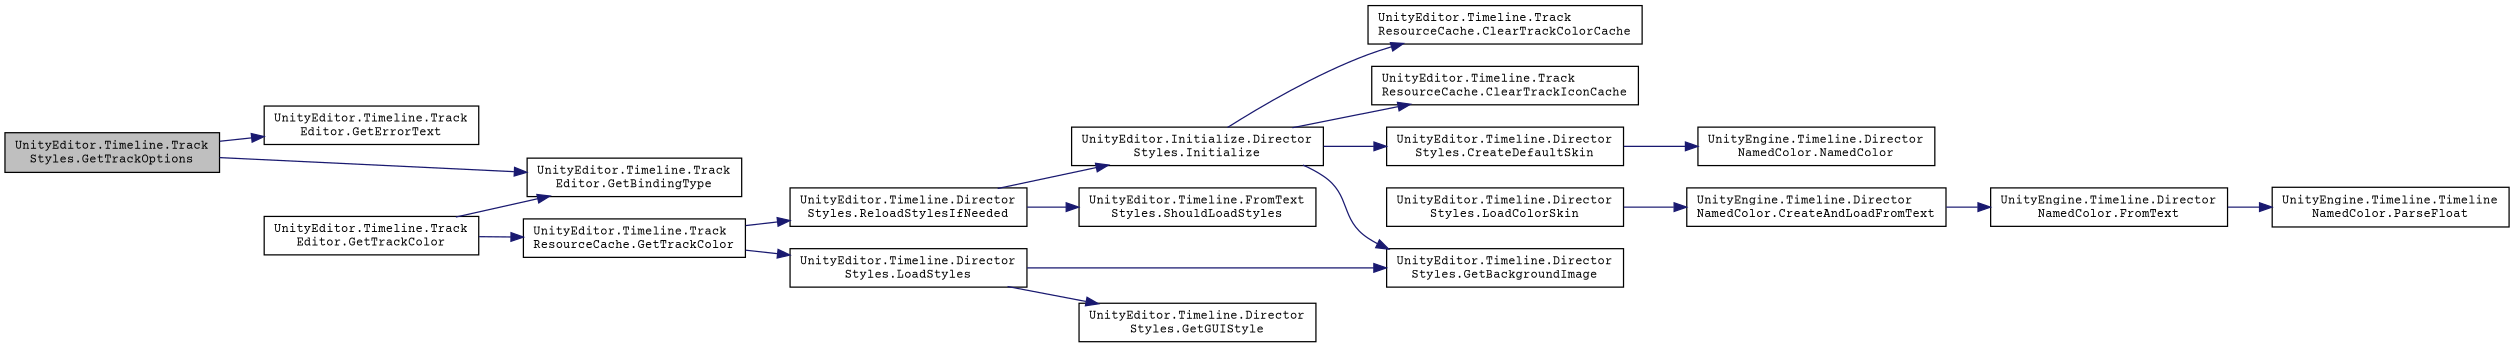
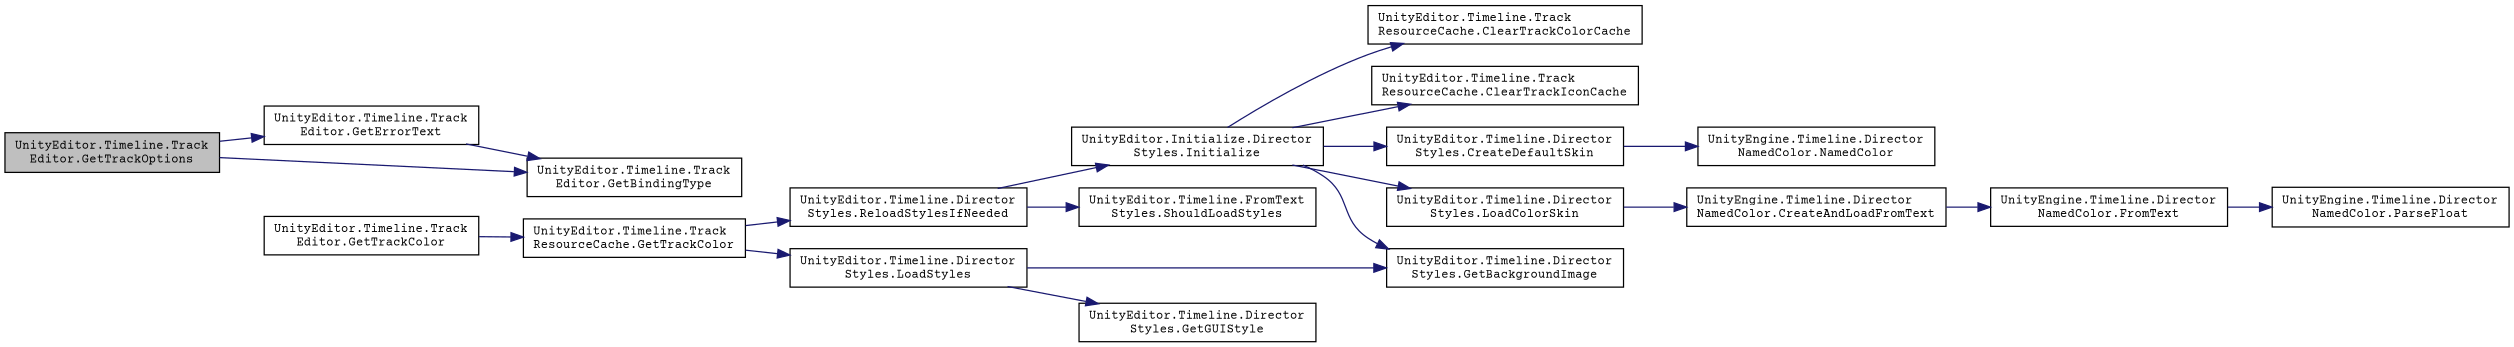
(112, 153) -> (112, 153)
none -> (1345, 176)
(2391, 207) -> (2391, 207)
(497, 208) -> (497, 150)
